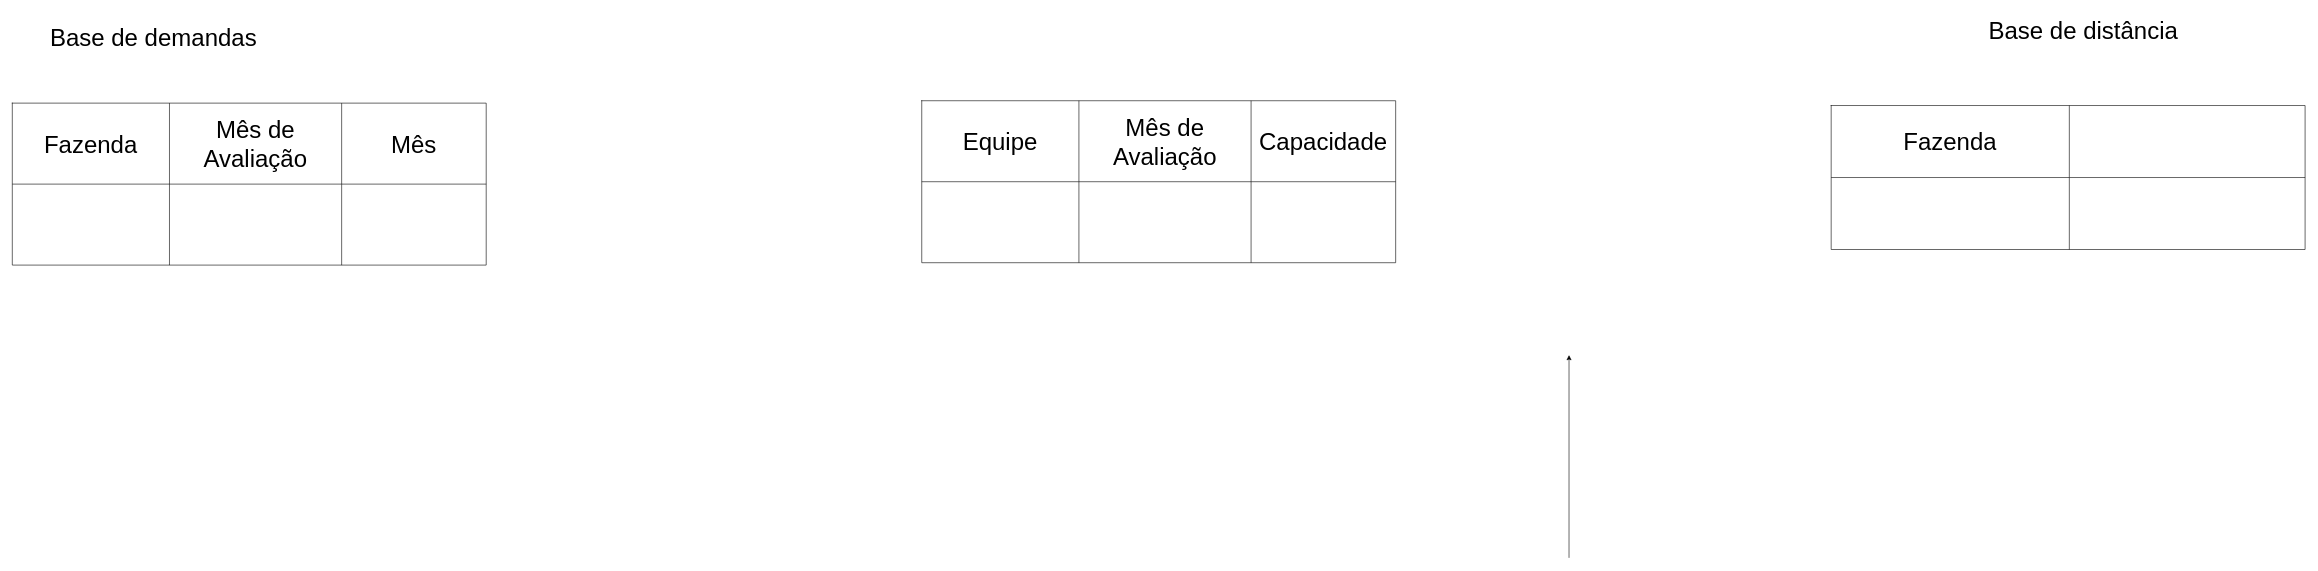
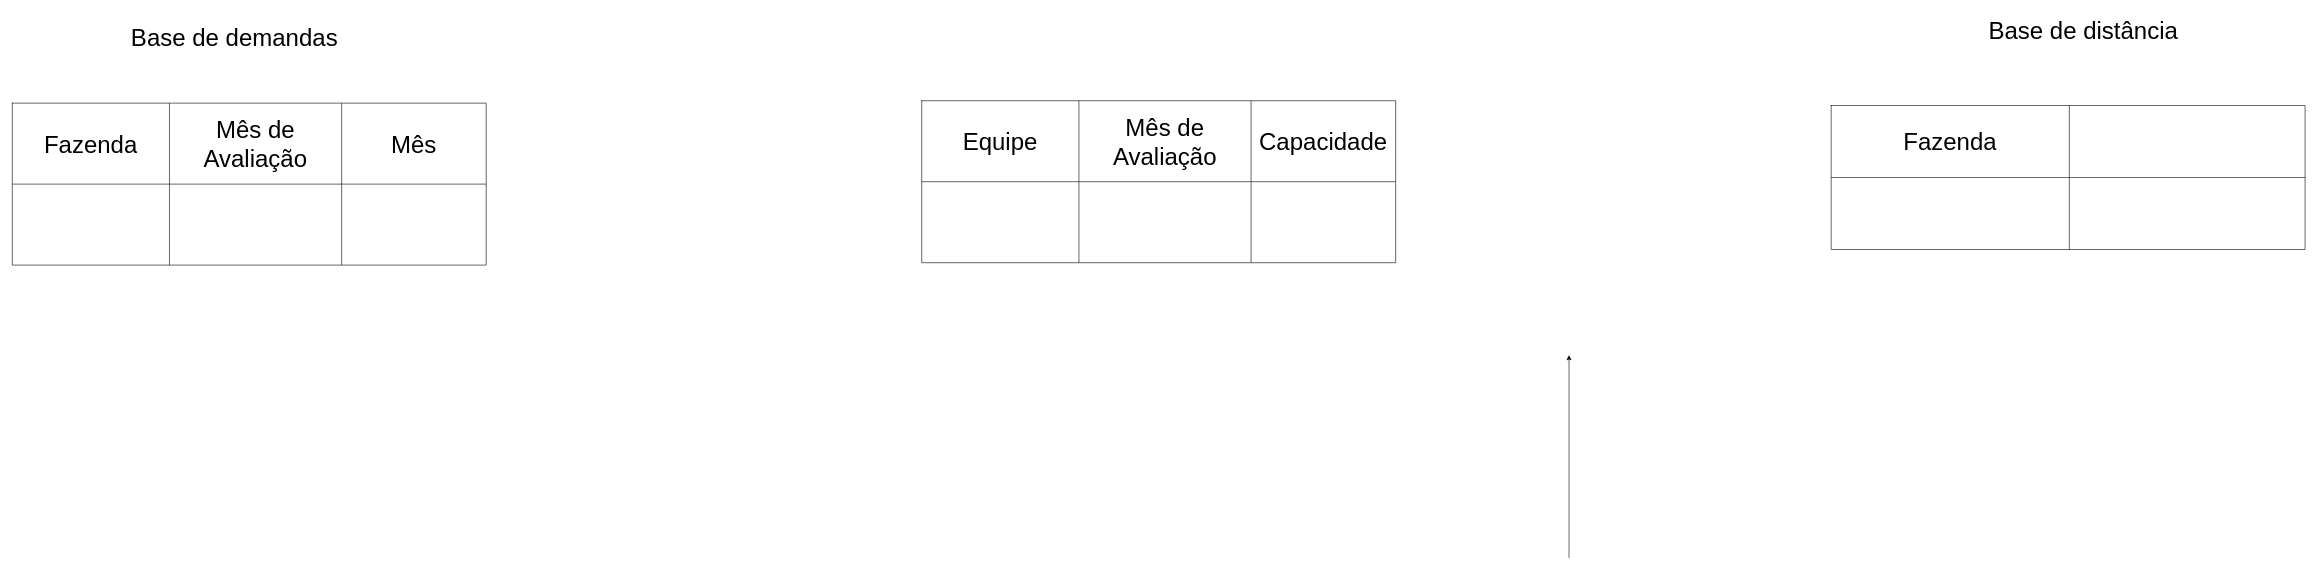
(153, 37) -> (234, 37)
